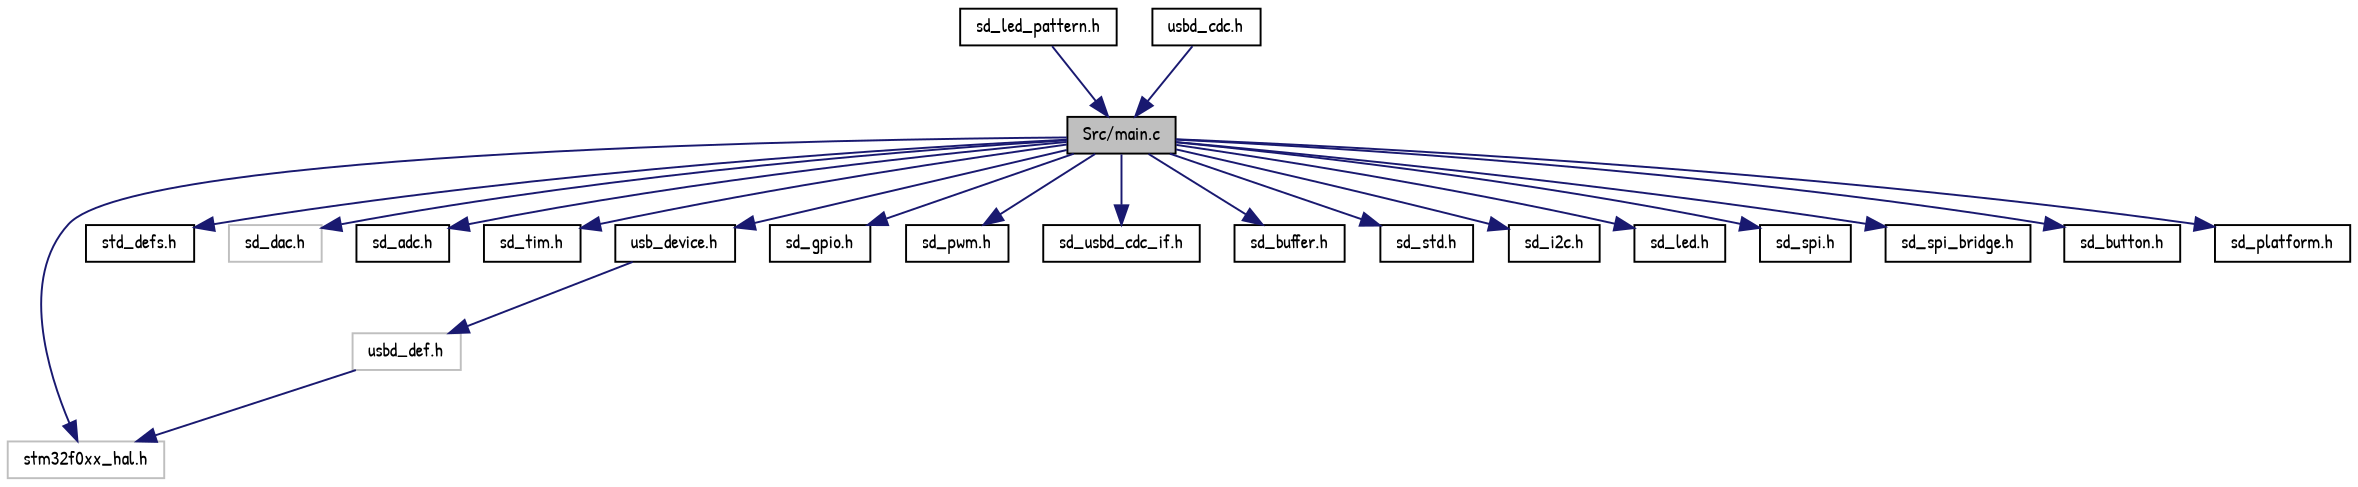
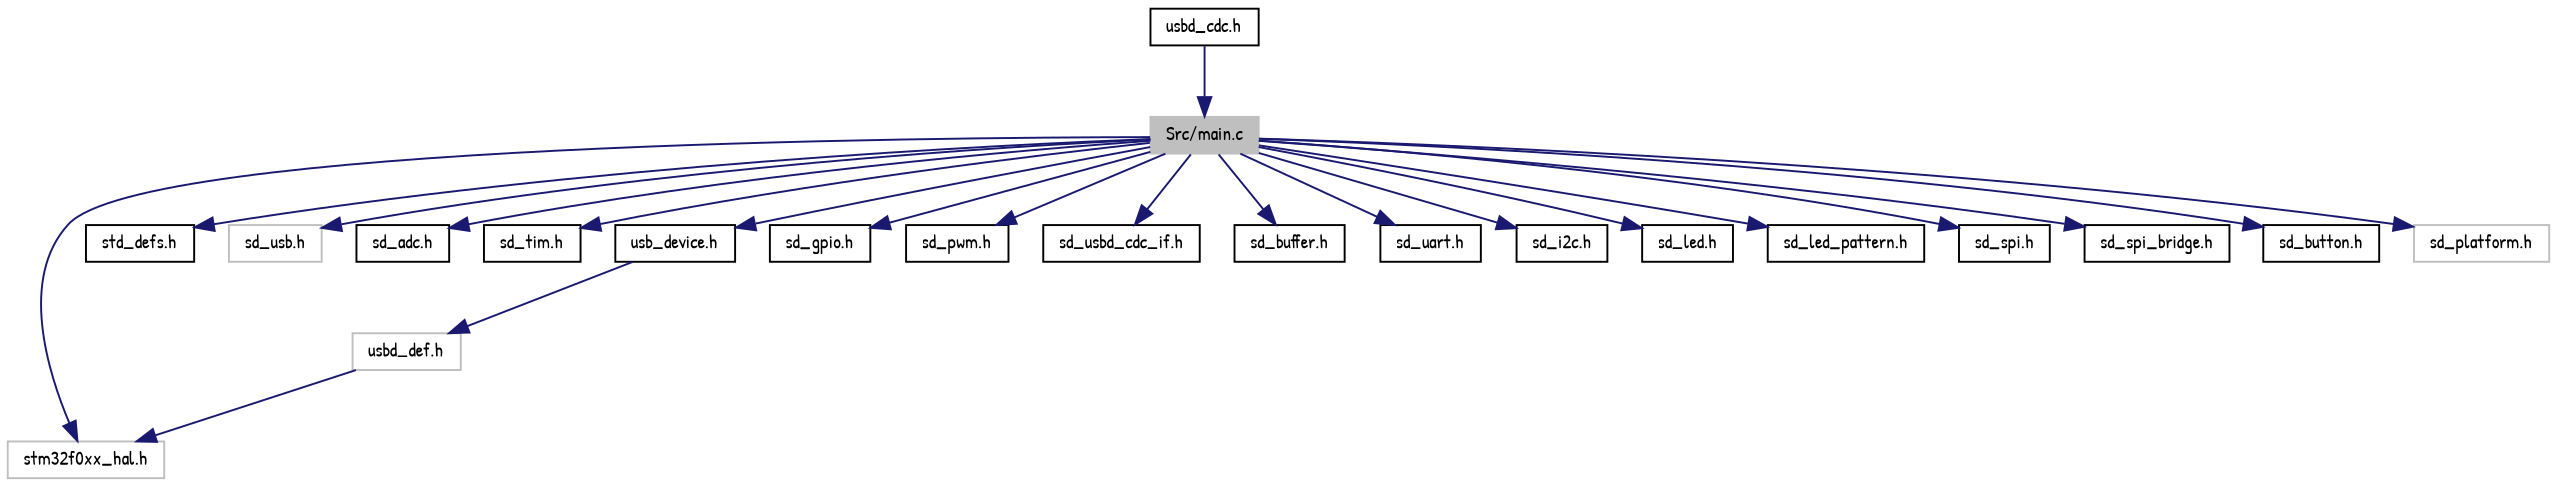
(1074, 74) -> (1504, 183)
(1121, 135) -> (1205, 135)
(275, 243) -> (275, 243)
(1427, 243) -> (1431, 243)
(2283, 243) -> (2482, 243)
